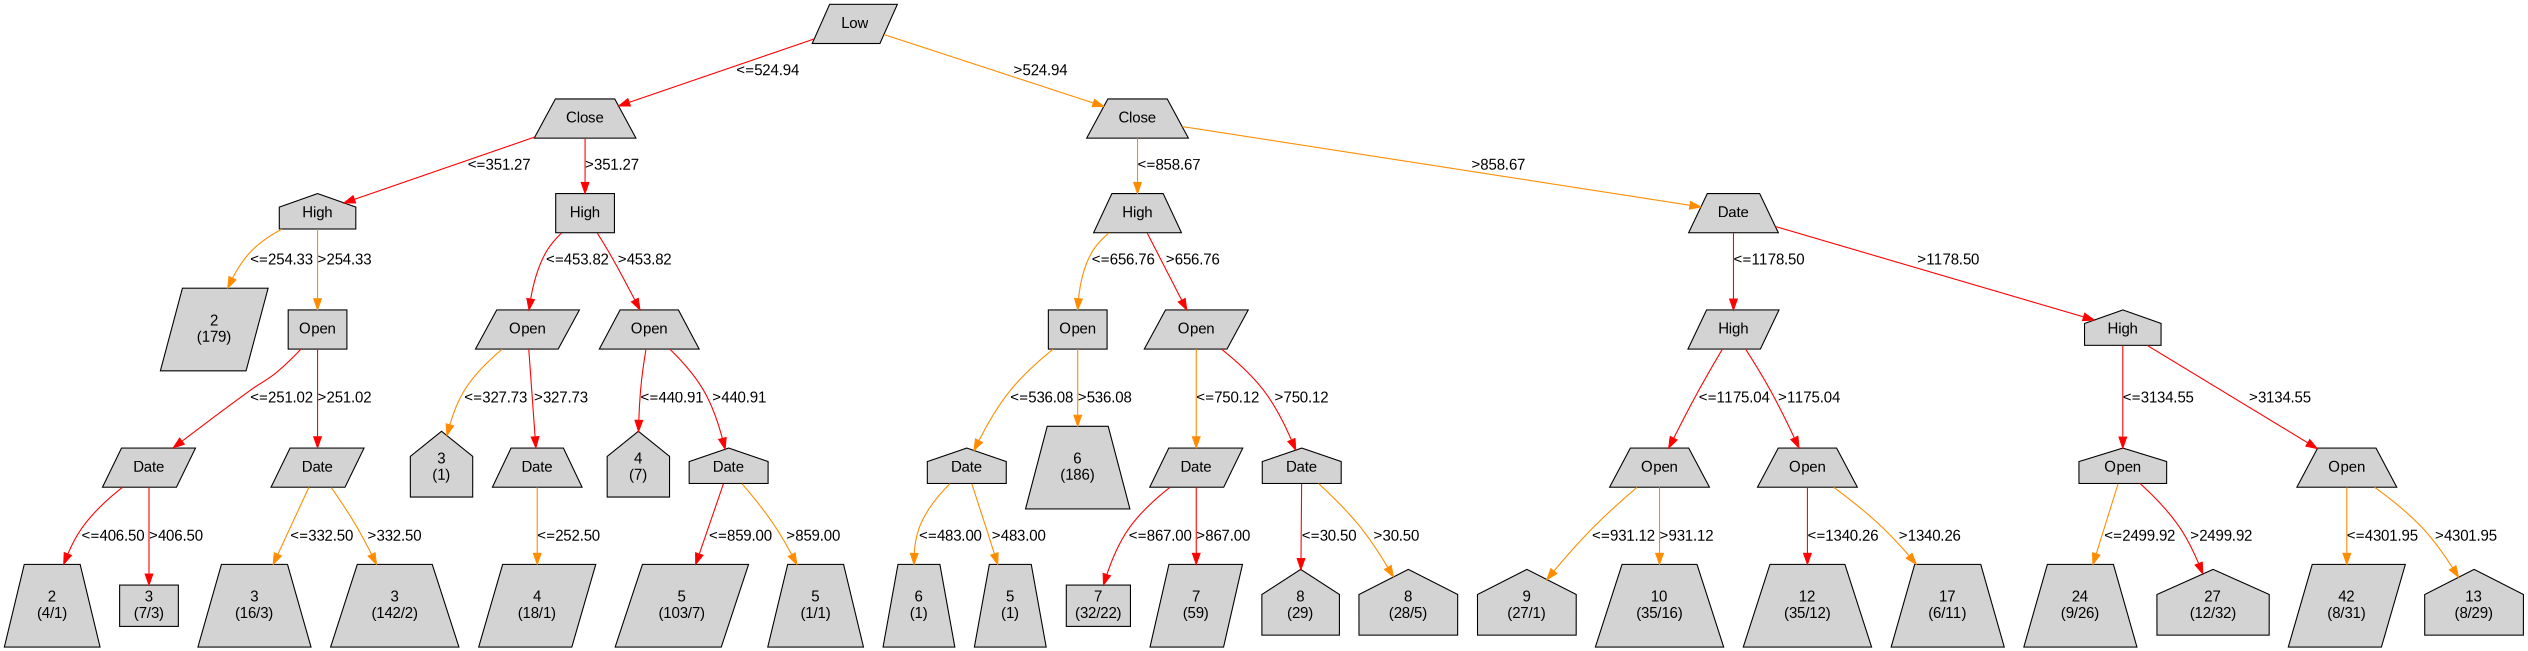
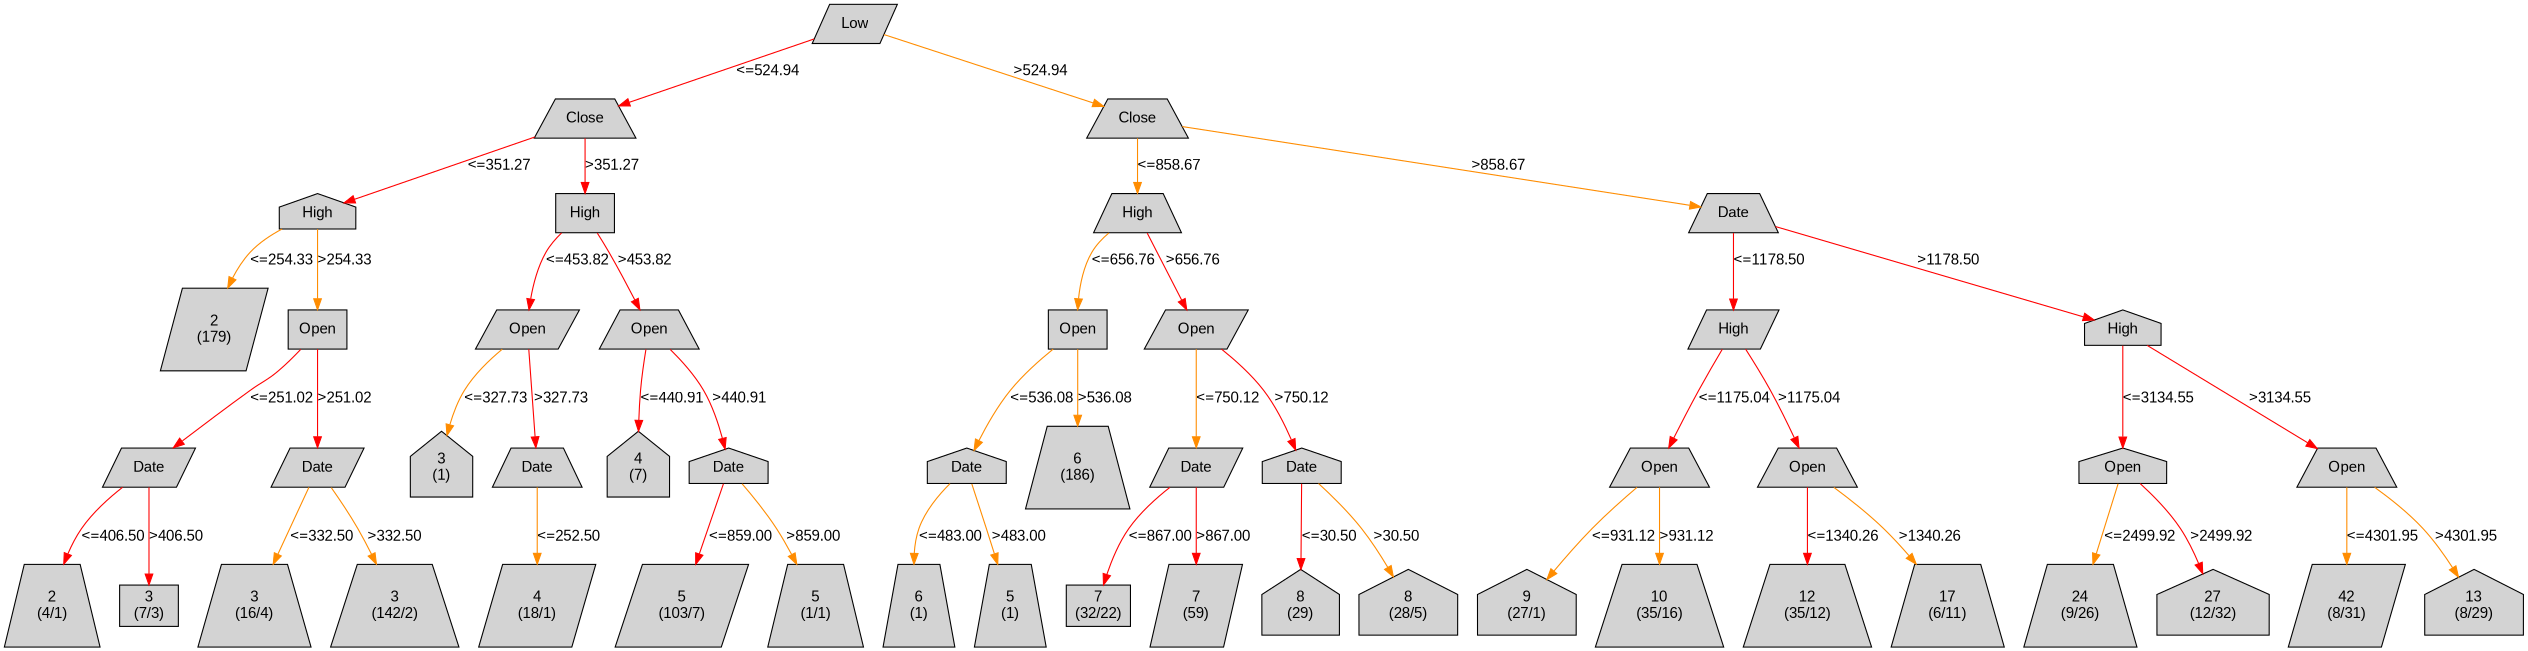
(254, 606) -> (254, 606)
